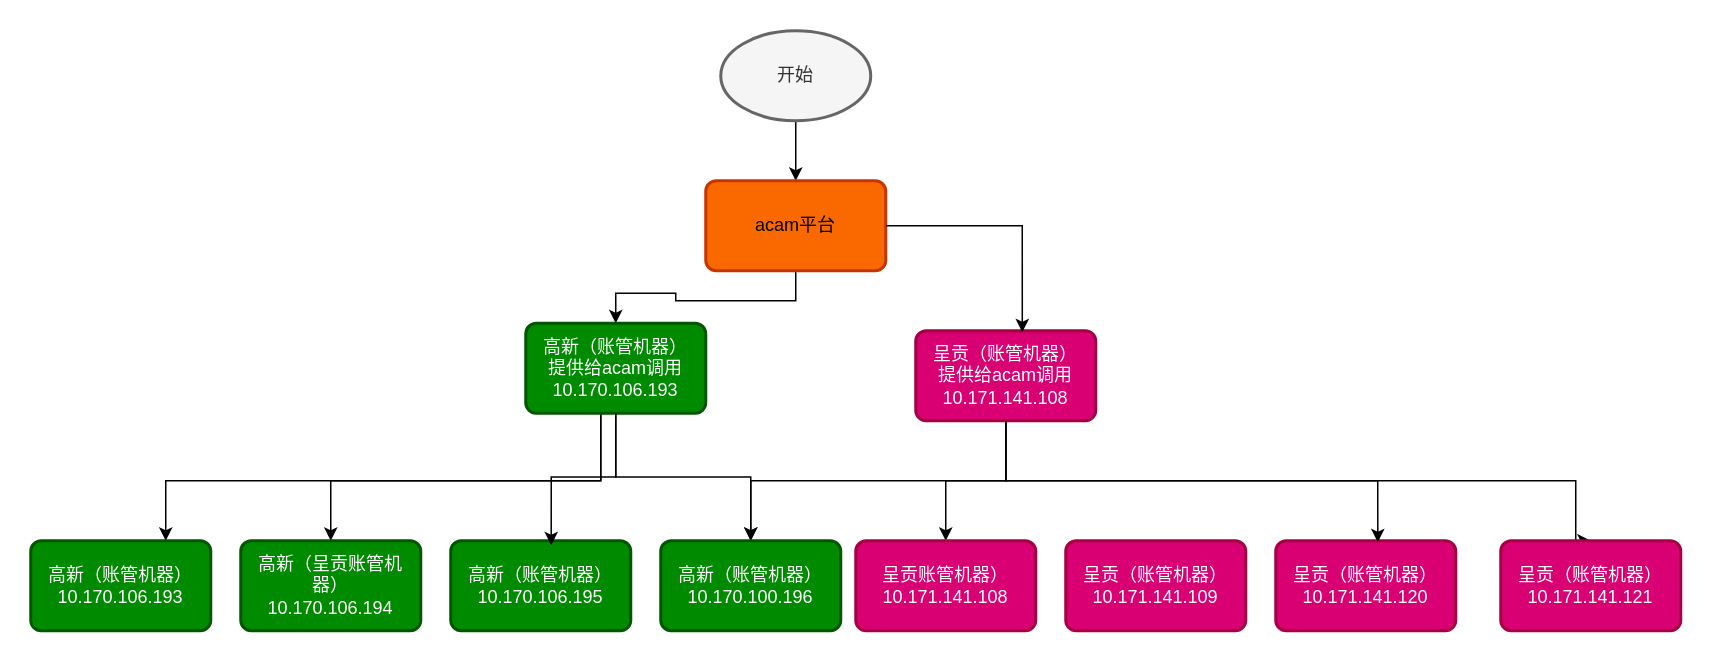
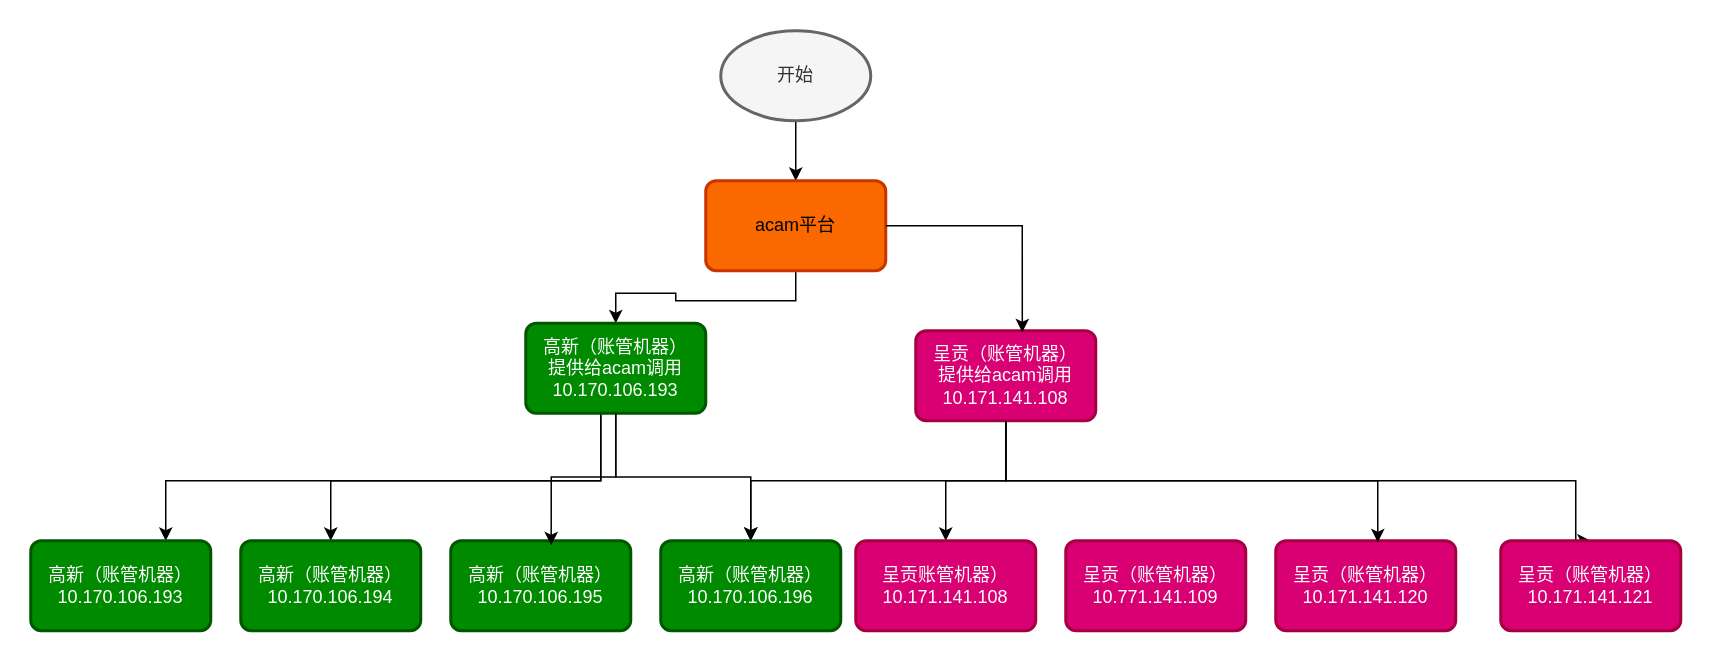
(331, 586) -> (331, 586)
(751, 586) -> (751, 586)
(1156, 586) -> (1156, 586)
